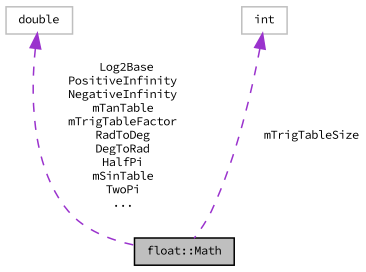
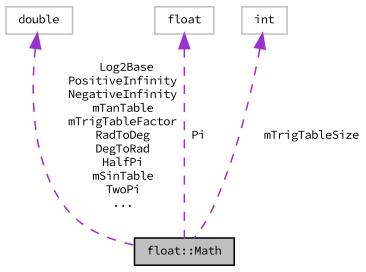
none -> (184, 20)
